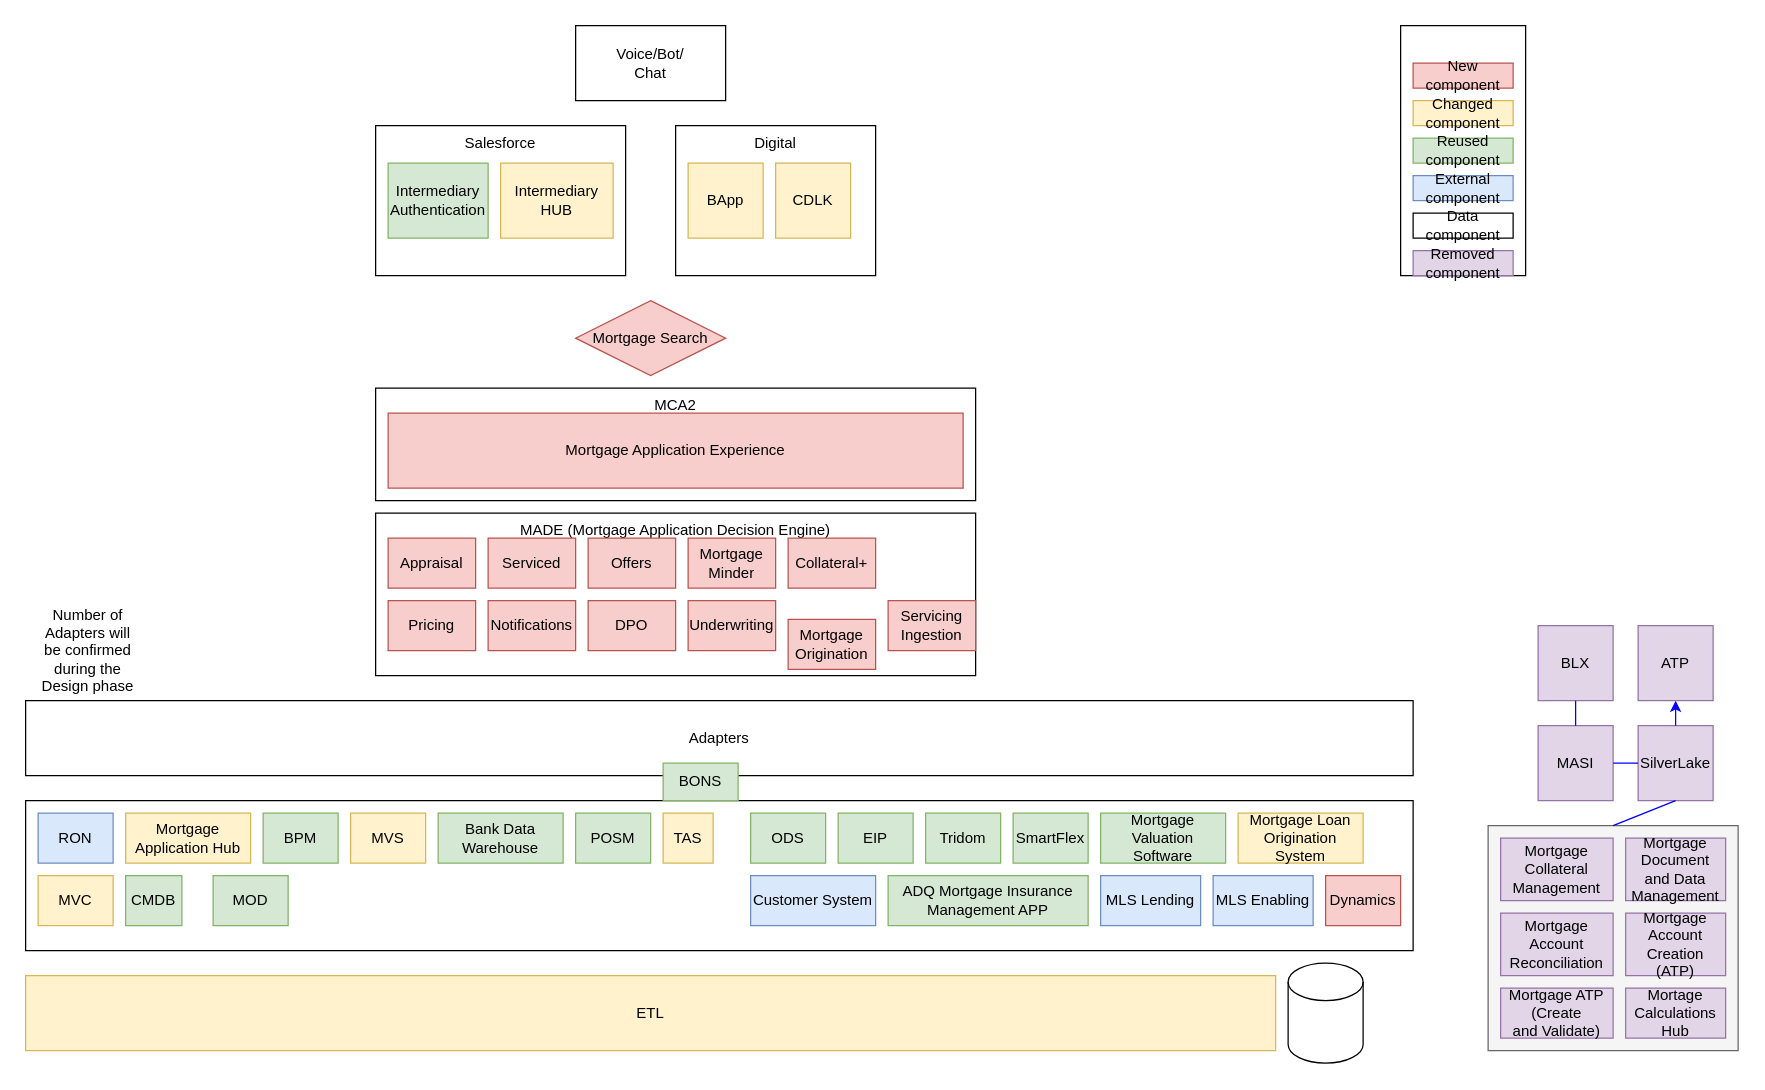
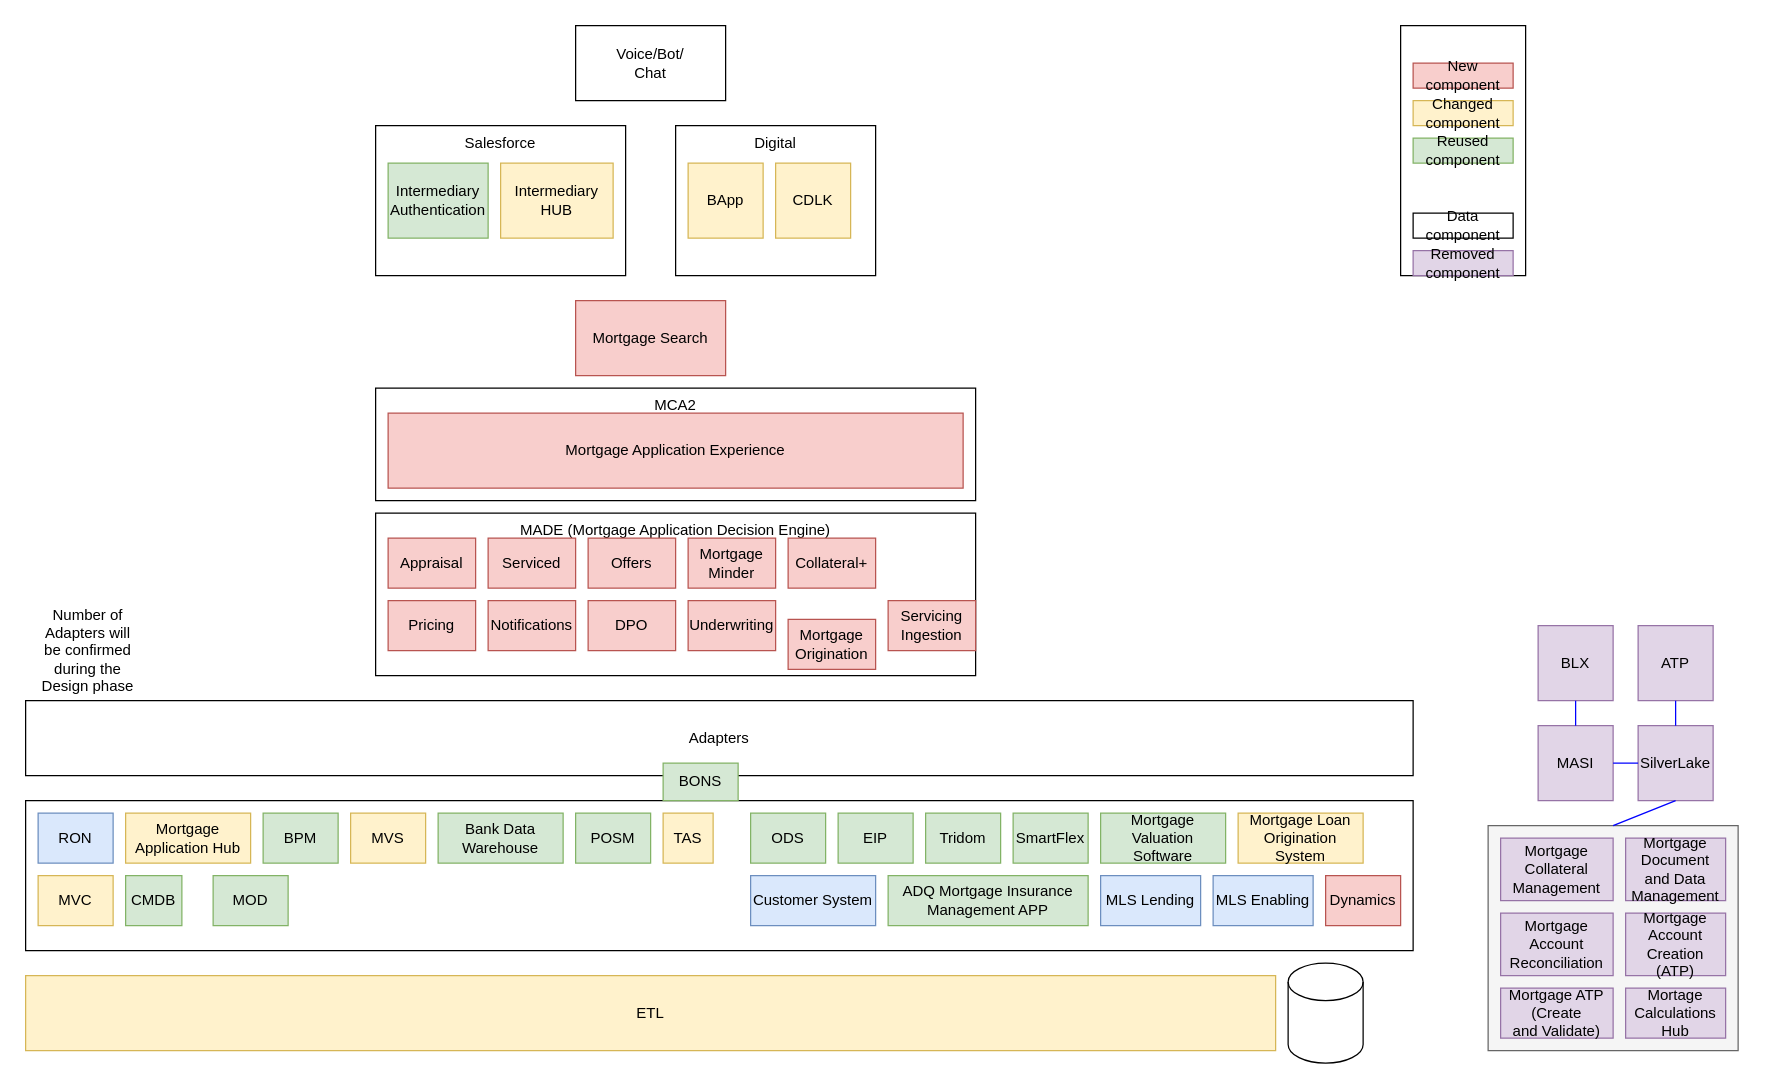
(1463, 188) -> none
(651, 338) -> (651, 338)
(1676, 711) -> (1676, 707)
